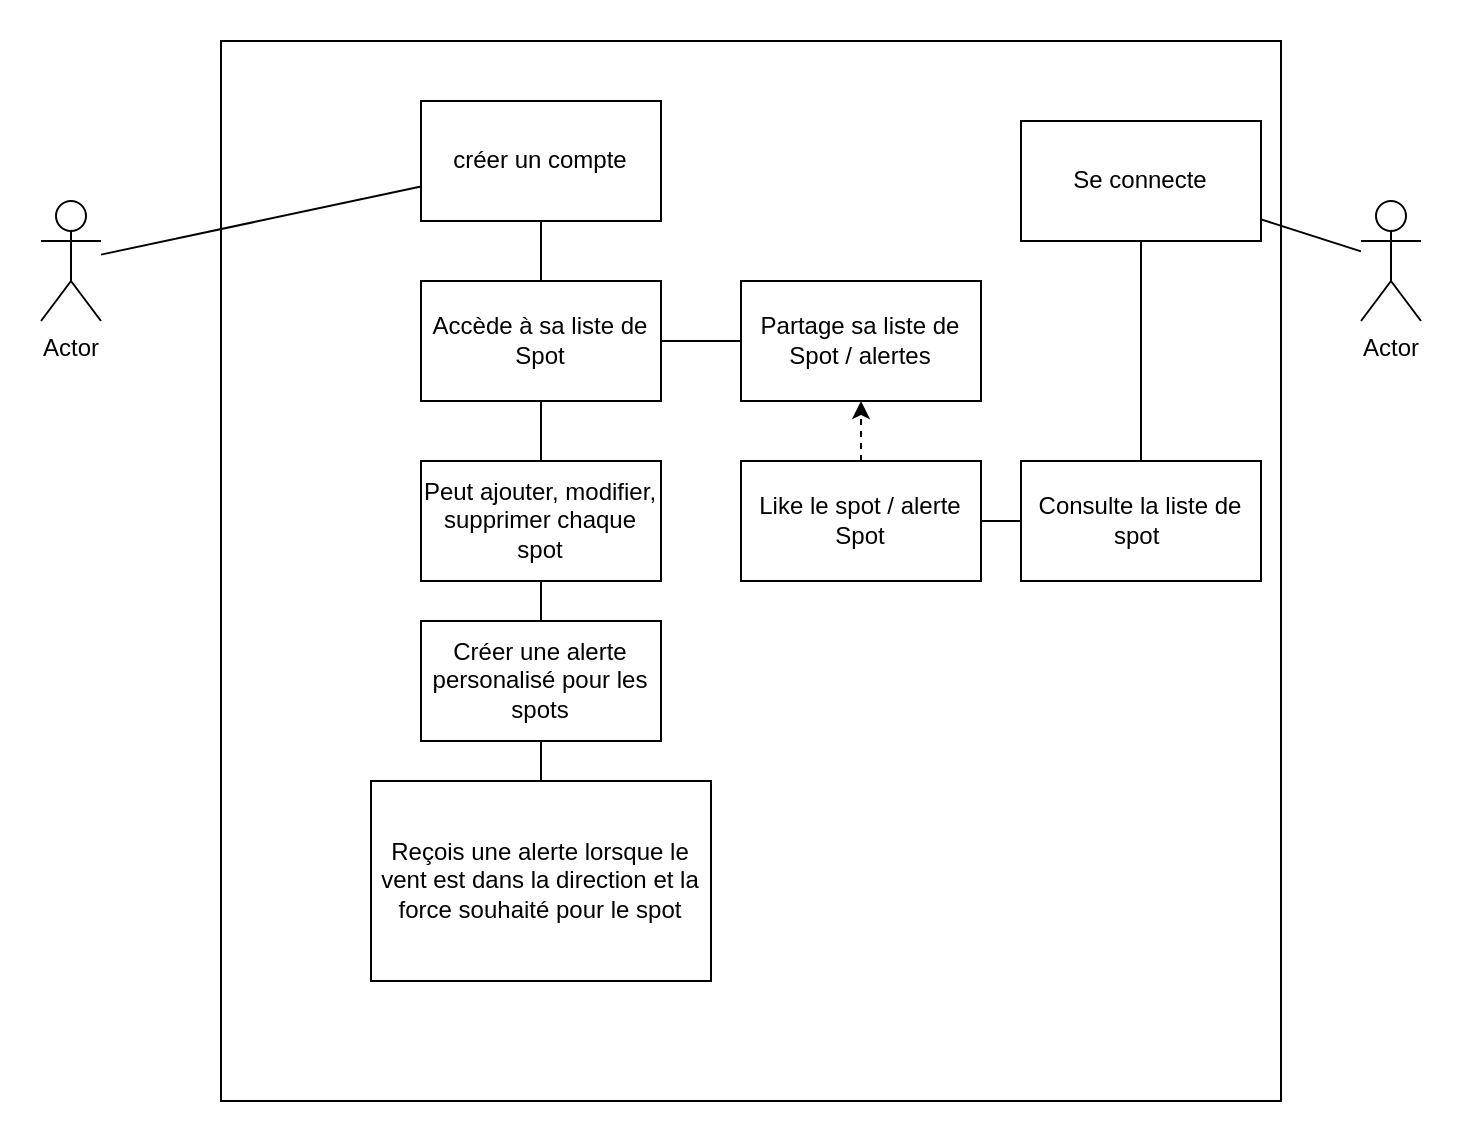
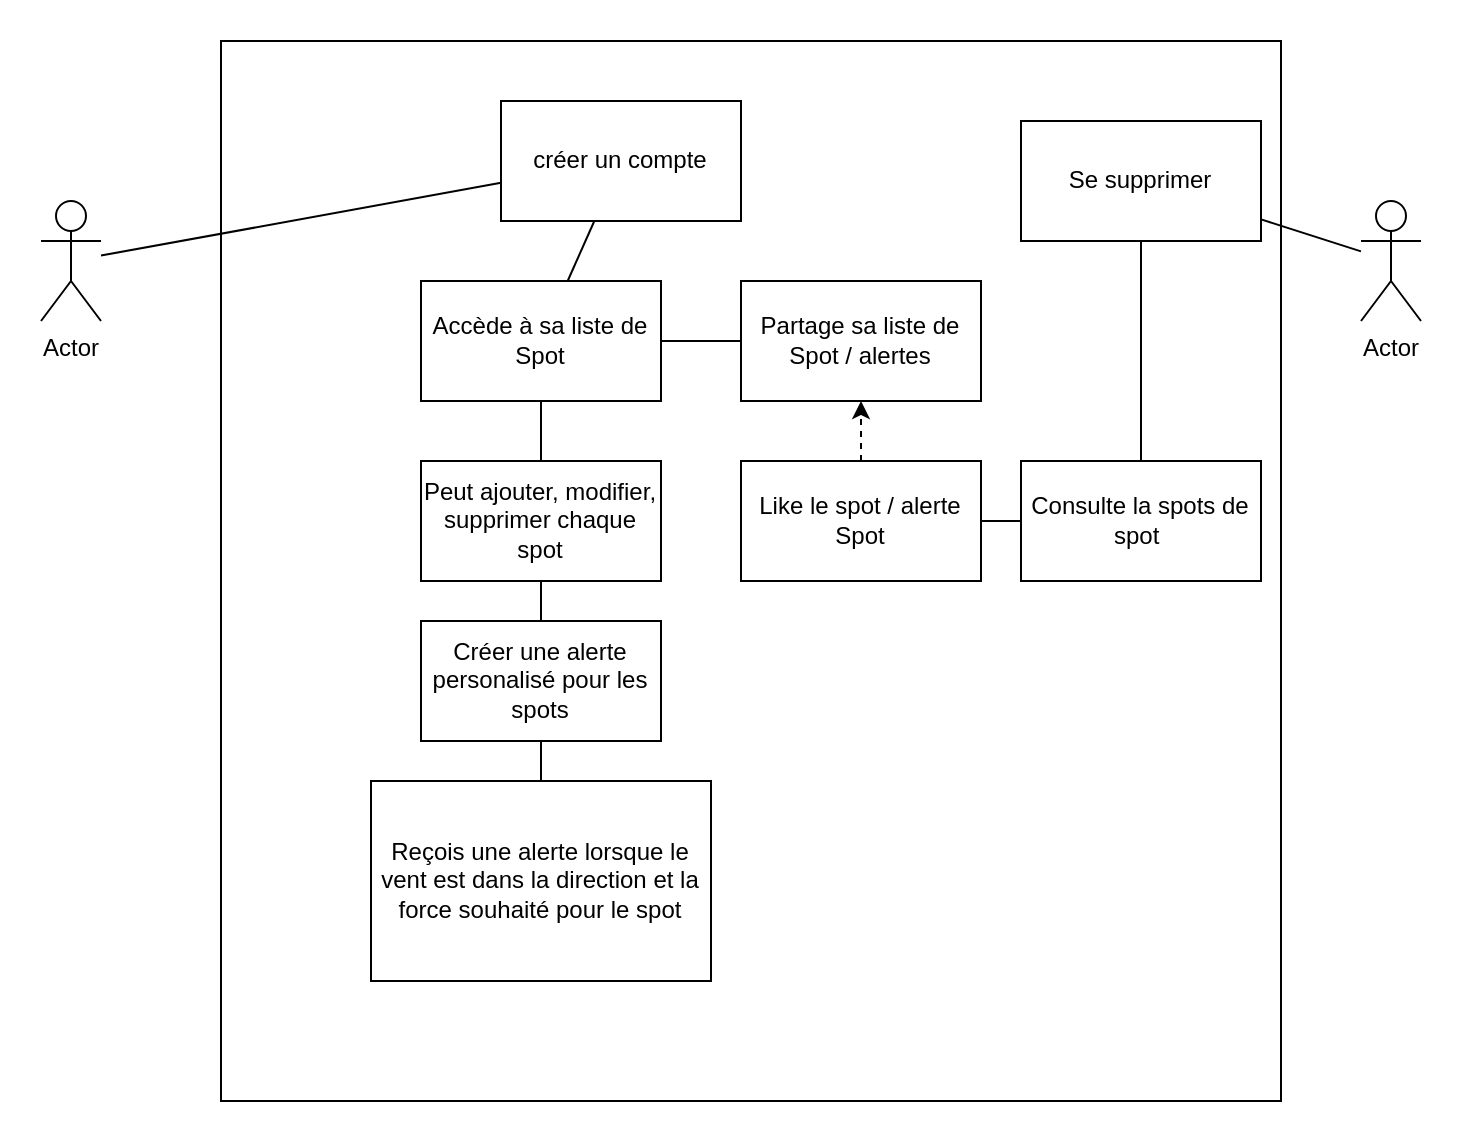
(541, 161) -> (621, 161)
(1141, 181) -> (1141, 181)
(1141, 521) -> (1141, 521)
